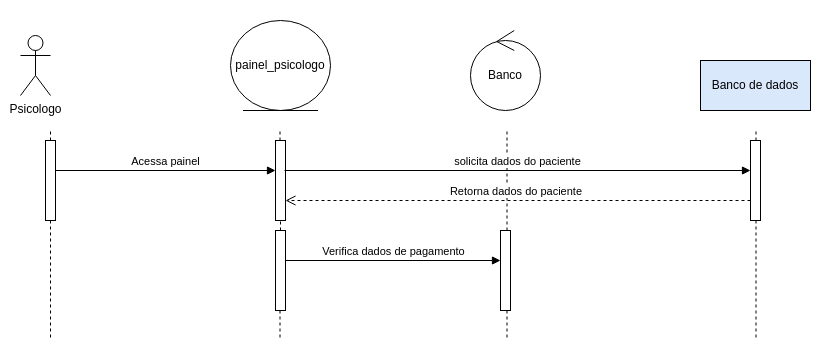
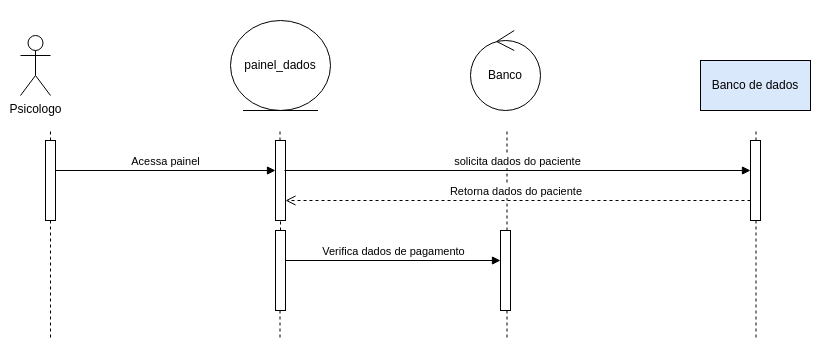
(281, 66) -> (281, 66)
